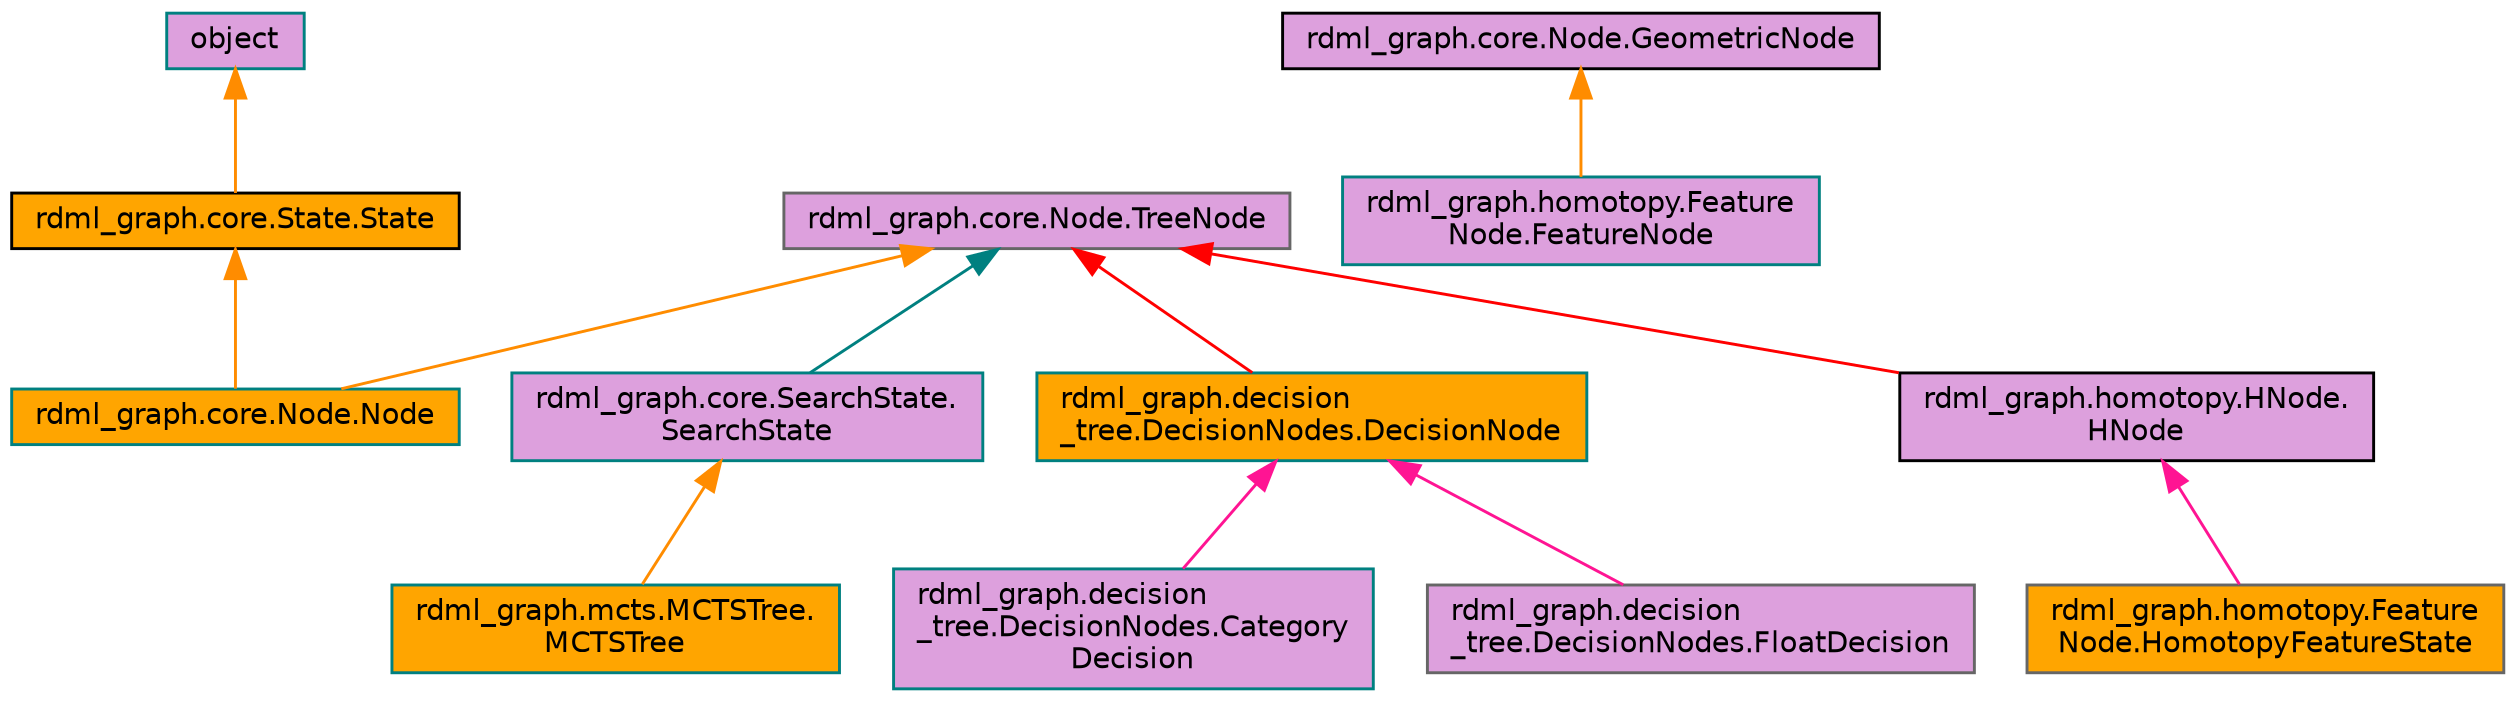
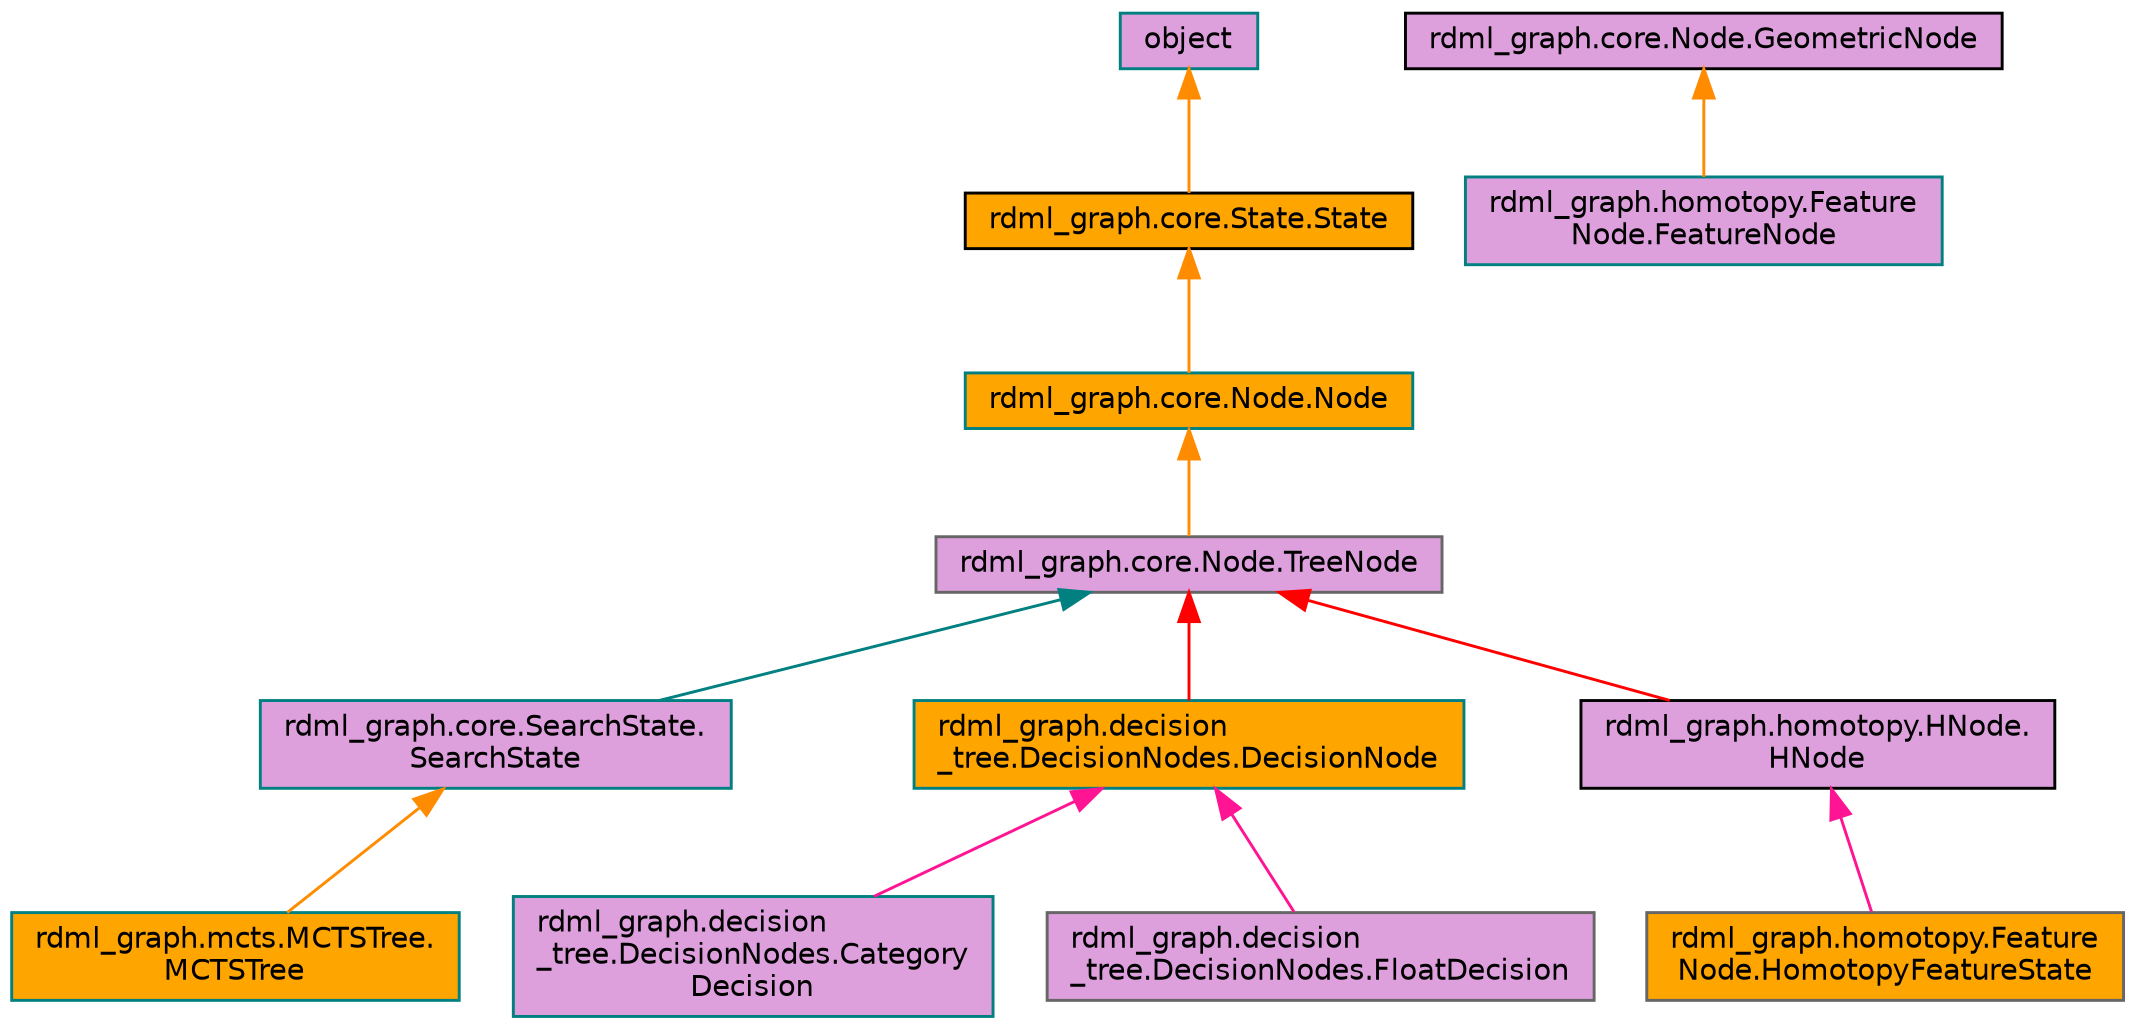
(622, 322) -> (1189, 498)
